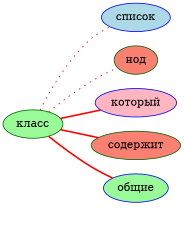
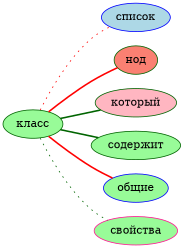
(82, 87) -> (82, 87)
(136, 103) -> (136, 103)
(80, 114) -> (80, 114)
(79, 134) -> (79, 134)
(136, 145) -> (136, 145)
none -> (136, 231)
